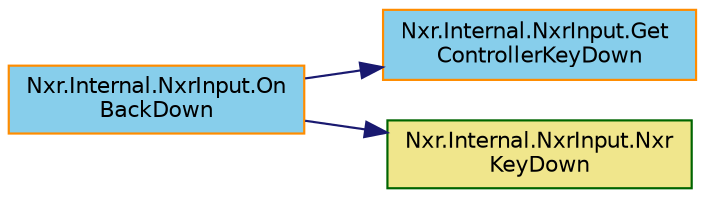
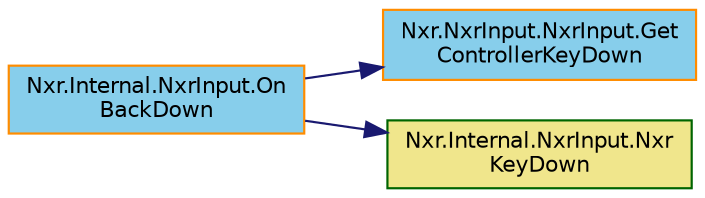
(540, 45) -> (540, 45)
